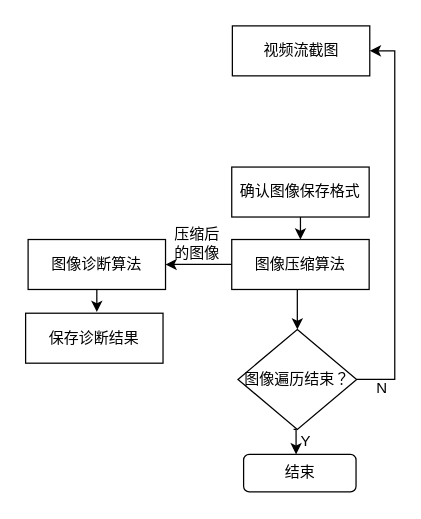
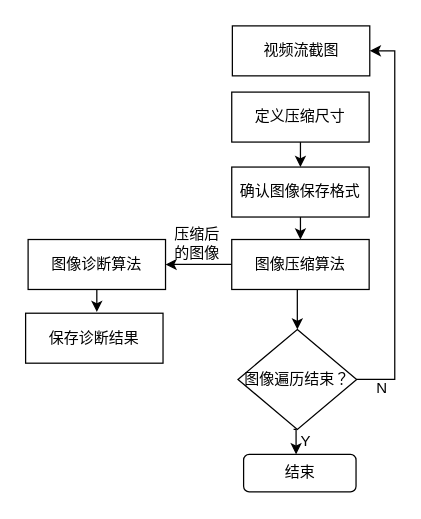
none -> (301, 117)
none -> (301, 150)
